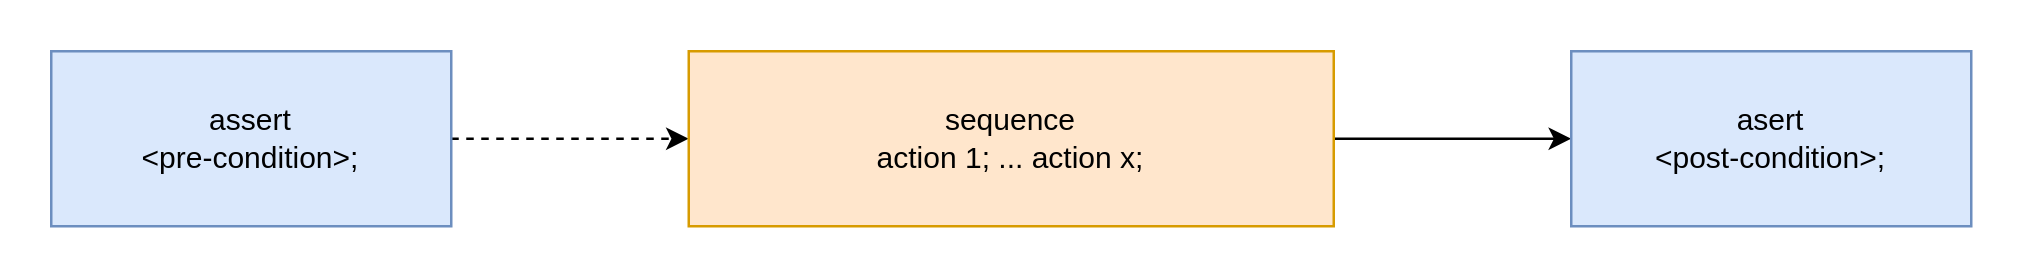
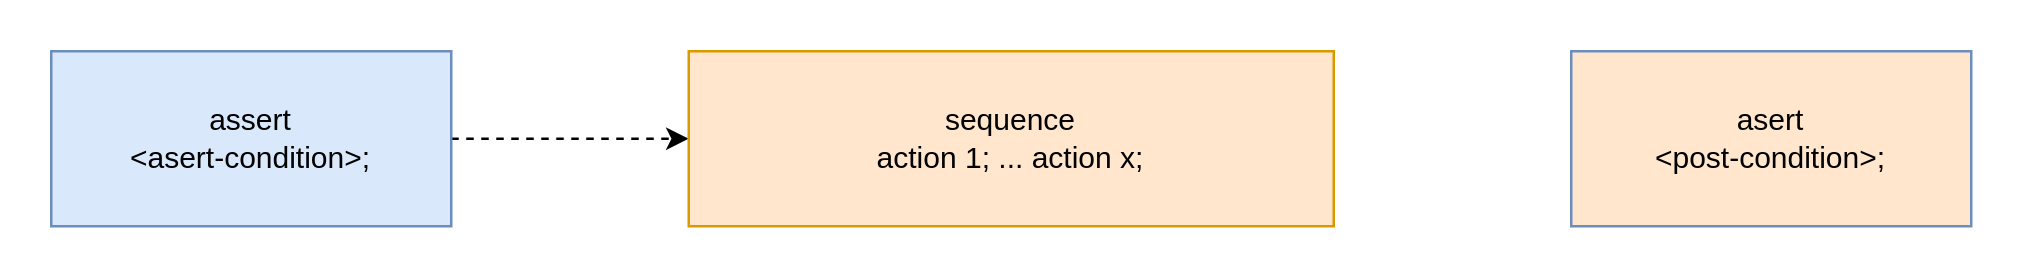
(251, 139) -> (251, 139)
(1444, 139) -> none
(1771, 139) -> (1771, 139)
